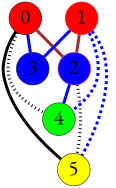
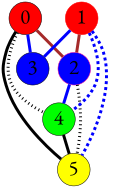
none -> (66, 144)
